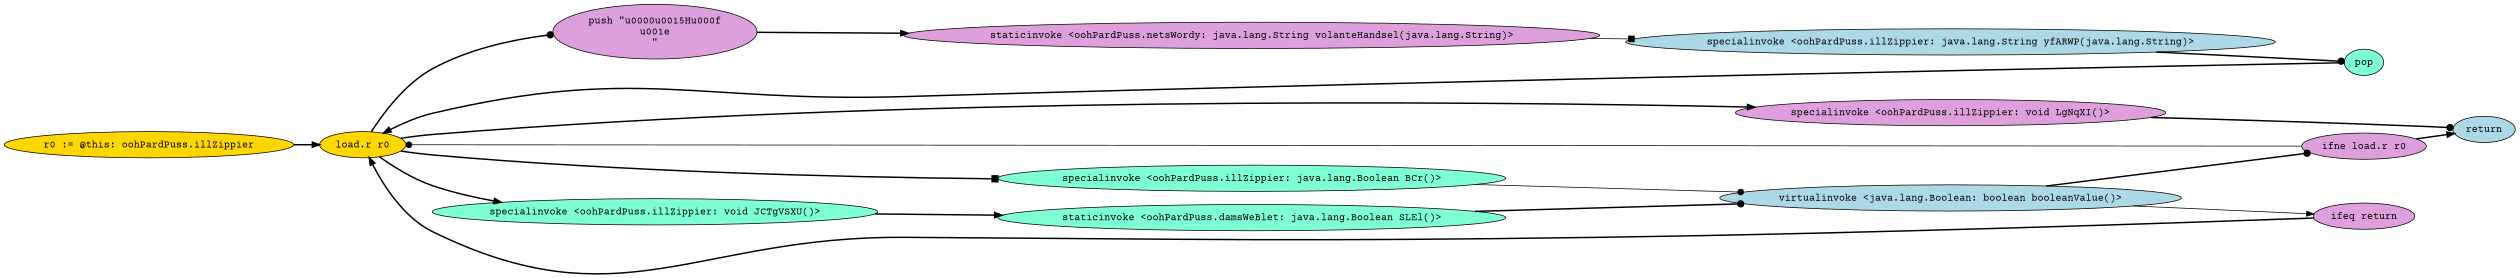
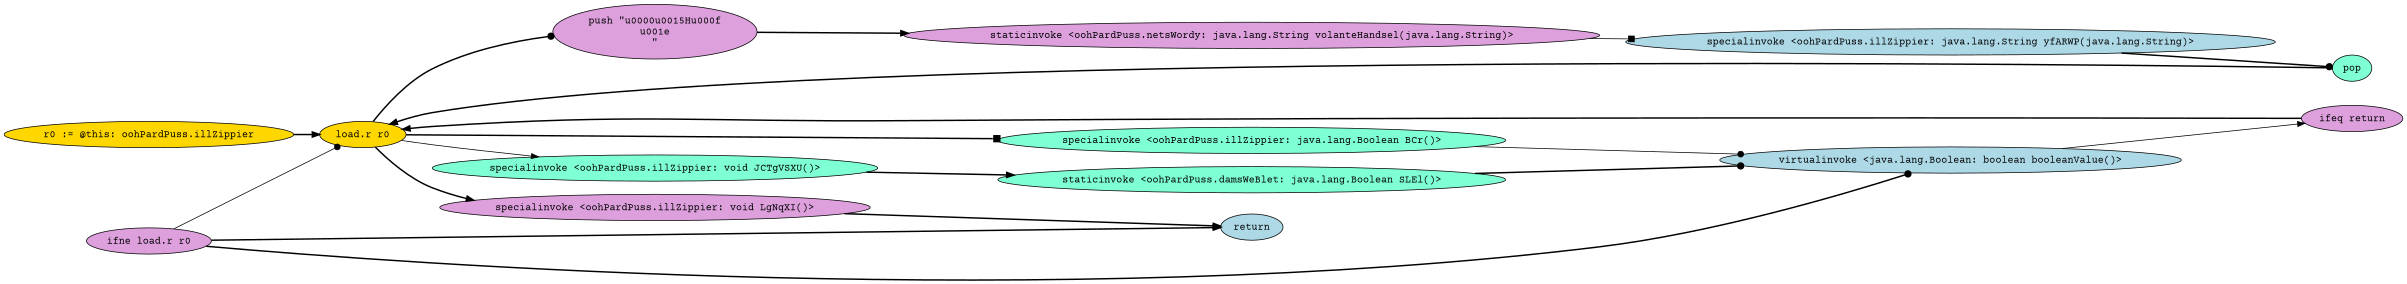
(2299, 122) -> (1029, 220)
(2175, 170) -> (1060, 279)
(434, 186) -> (466, 149)
